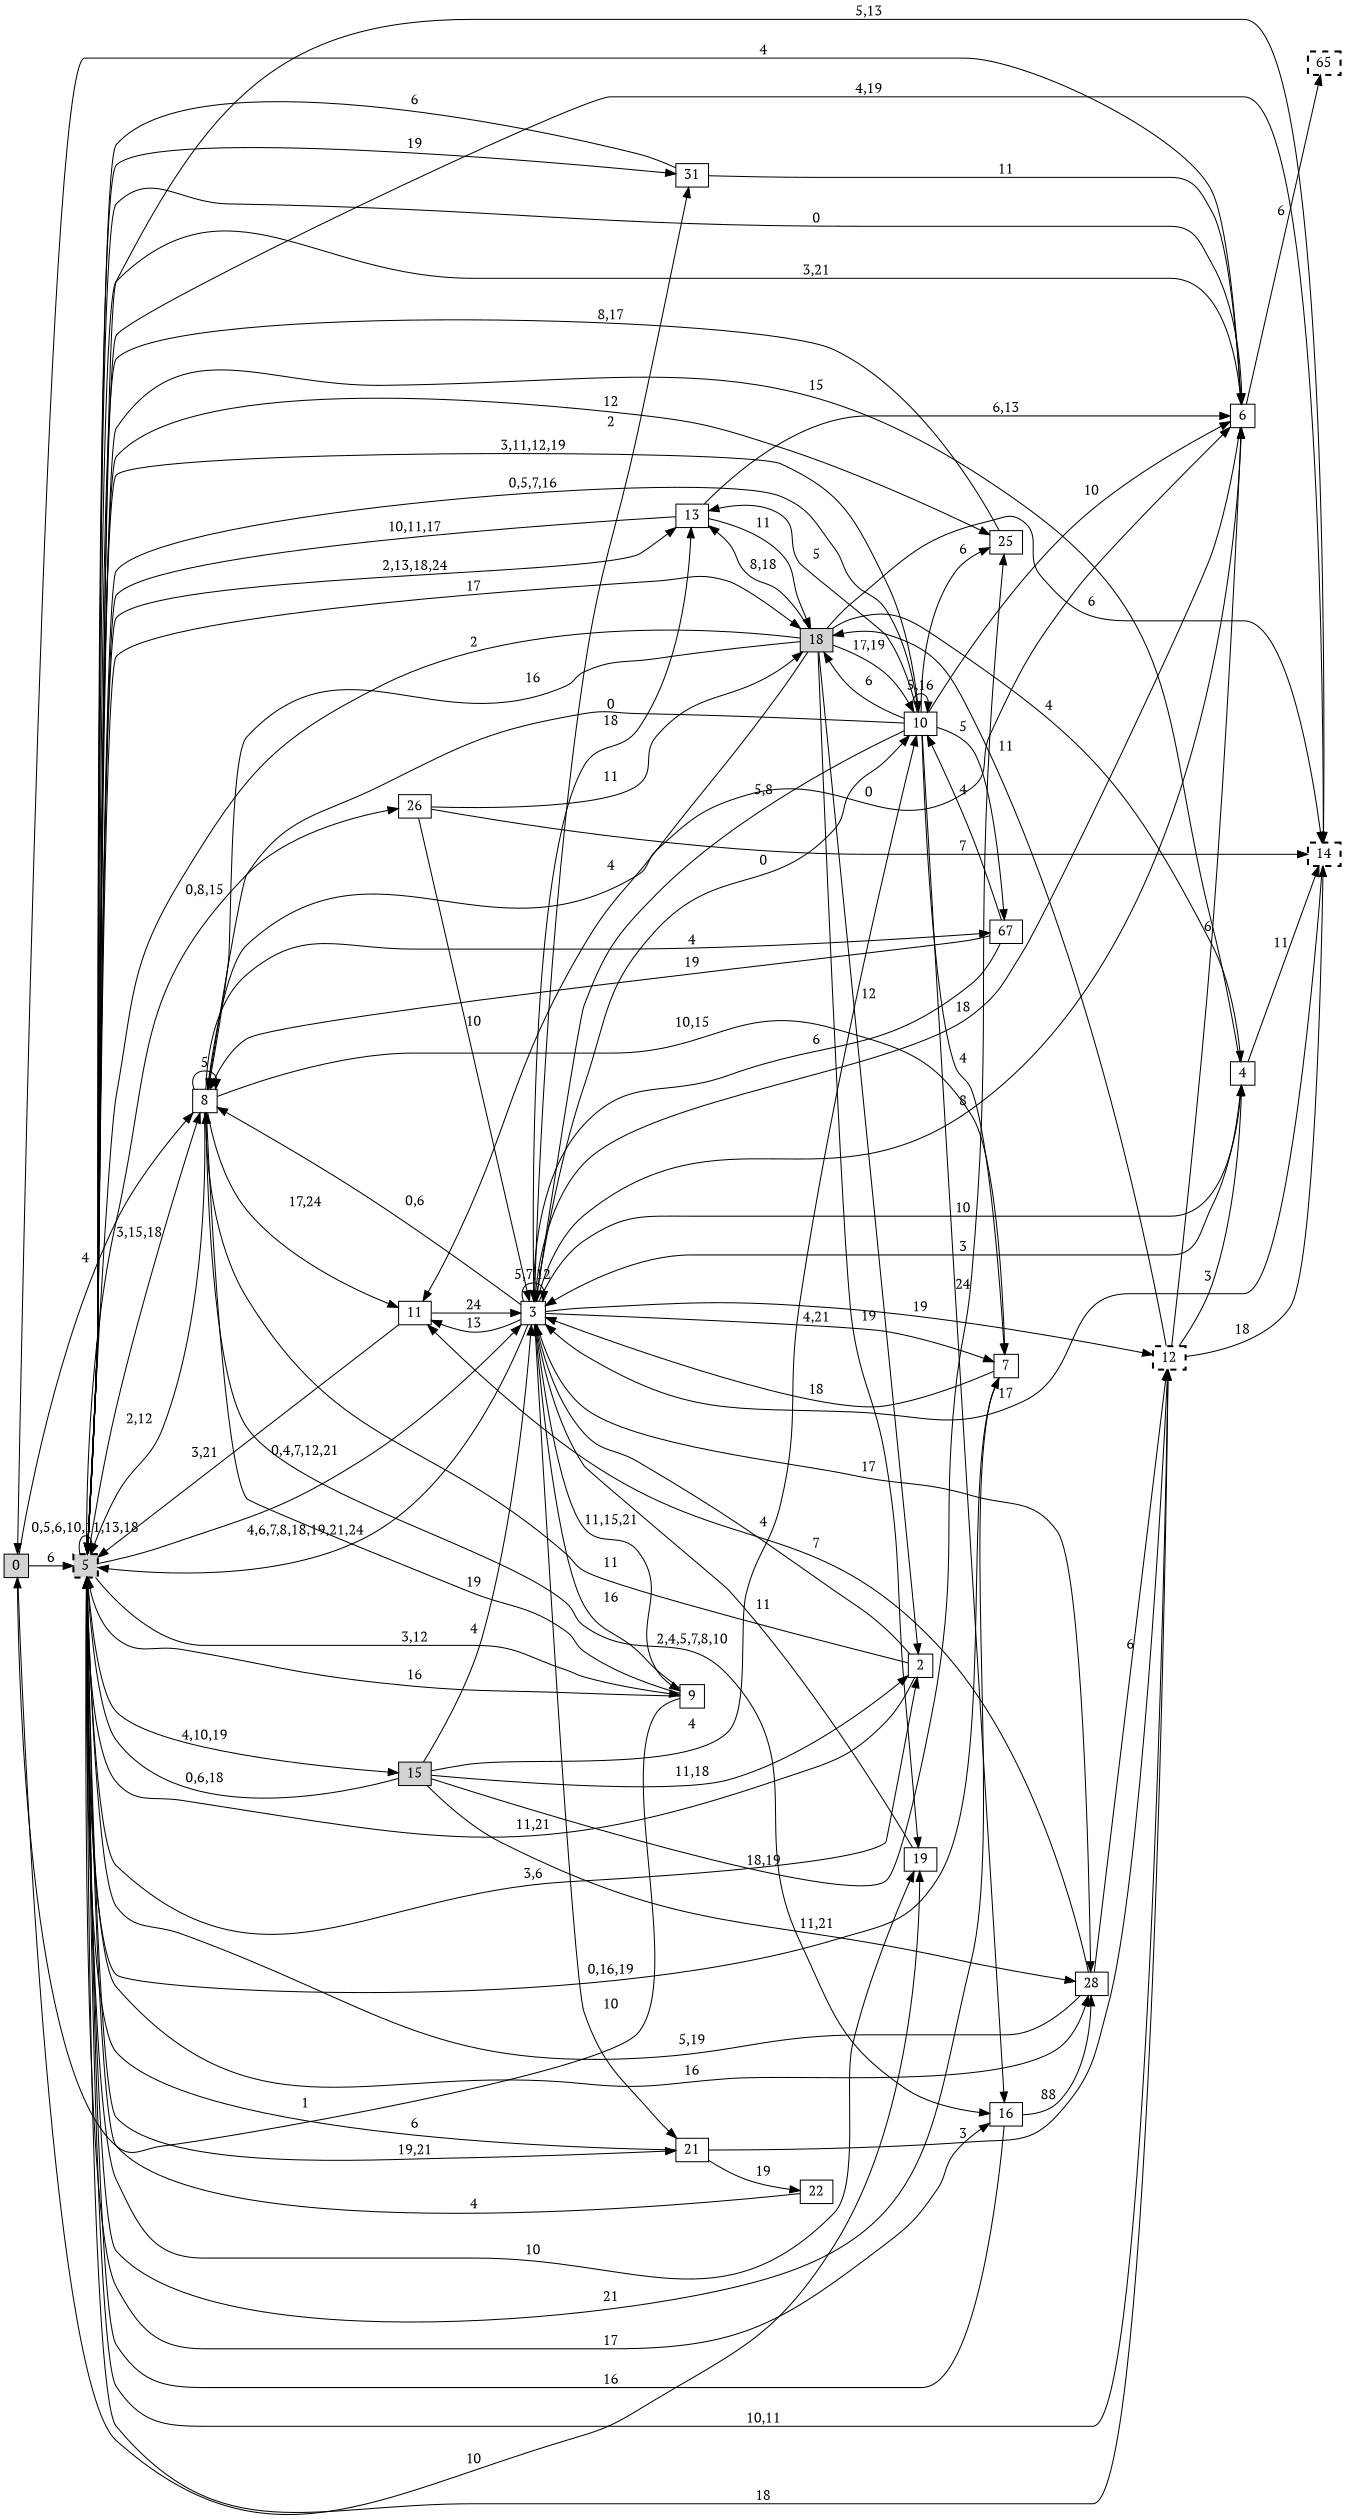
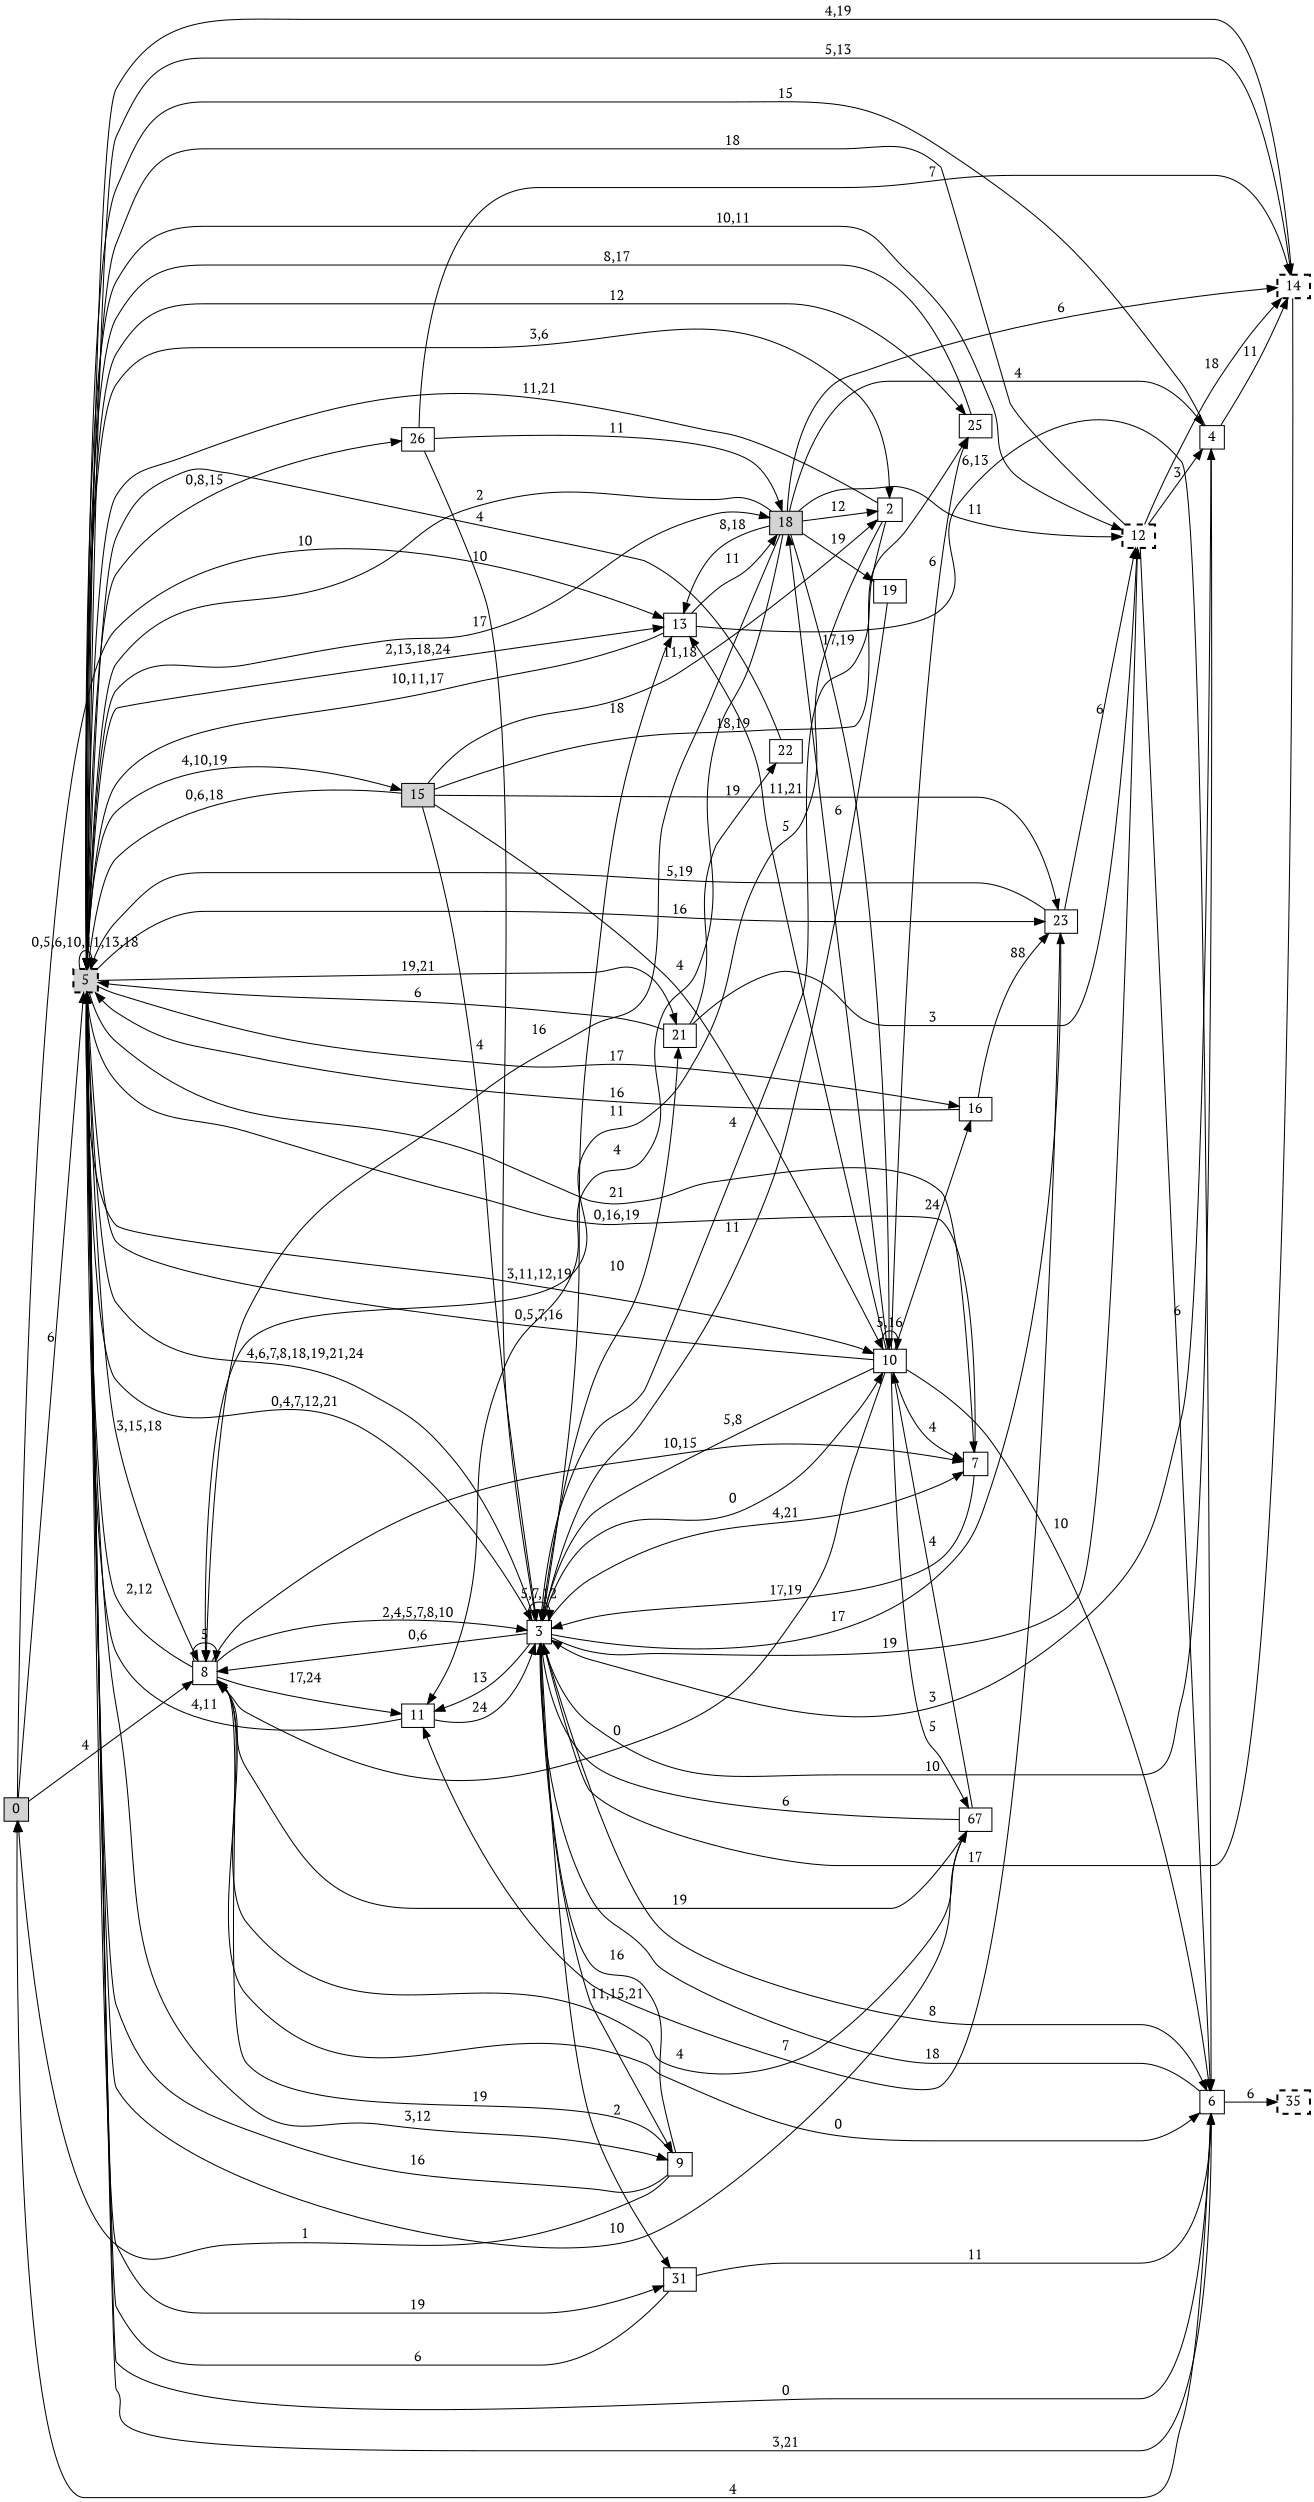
(1324, 63) -> (1294, 2102)
(1064, 945) -> (943, 510)
(817, 1390) -> (786, 1591)
(205, 1453) -> (205, 1705)
(579, 1621) -> (363, 1621)
(1092, 1984) -> (1061, 922)
(336, 2258) -> (117, 2089)
(122, 2445) -> (55, 927)
